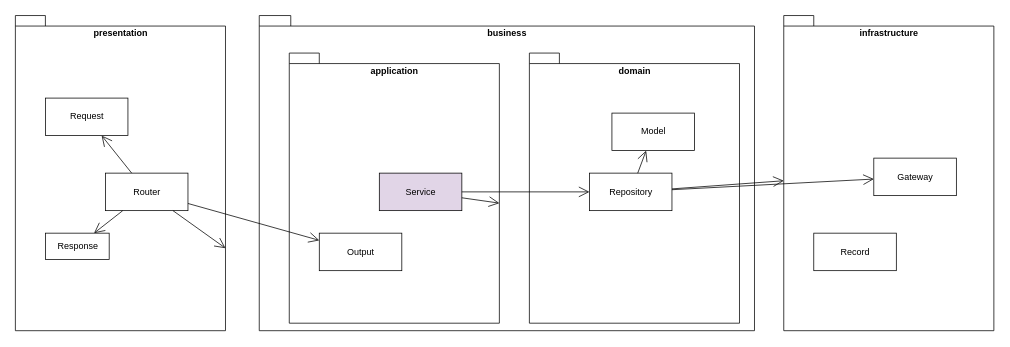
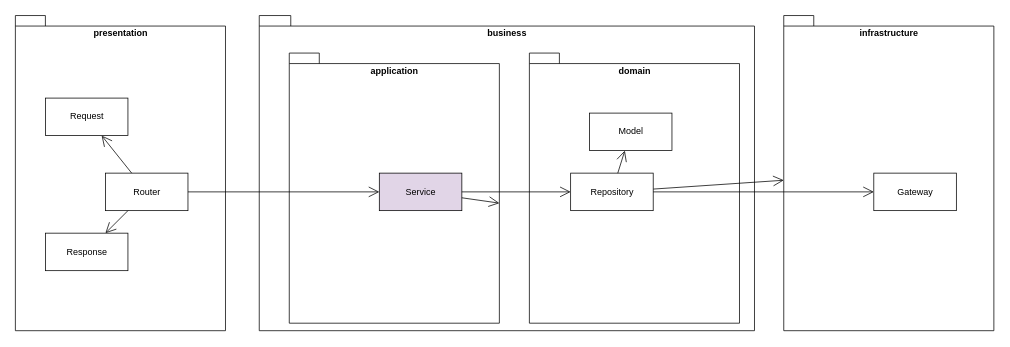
(653, 132) -> (630, 132)
(915, 177) -> (915, 192)
(630, 192) -> (612, 192)
(253, 221) -> none
(198, 228) -> (282, 192)
(77, 246) -> (87, 252)
(360, 252) -> none
(855, 252) -> none
